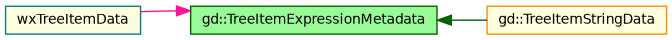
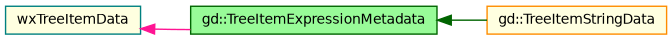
(159, 11) -> (173, 29)
